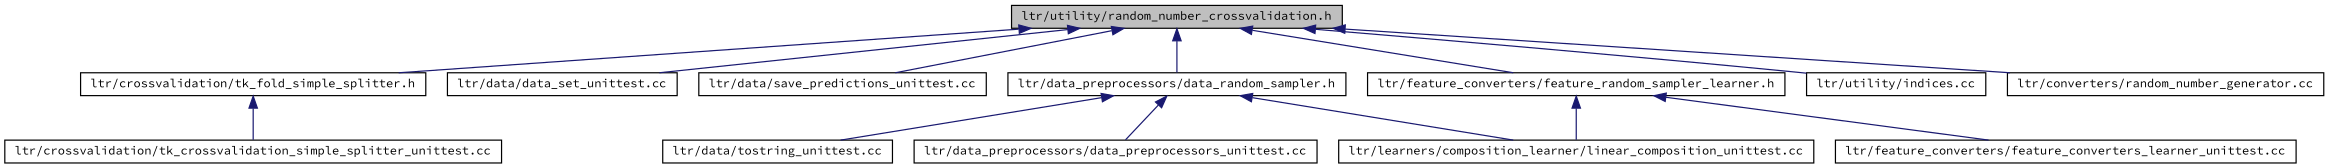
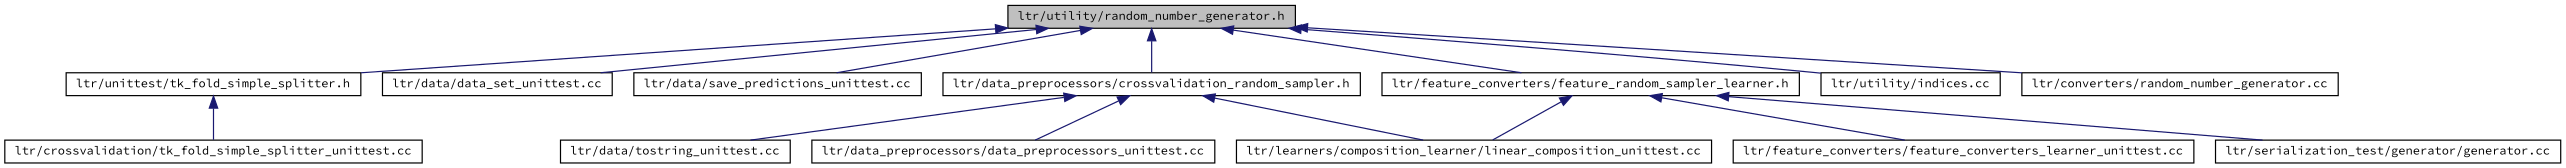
(1177, 17) -> (1152, 17)
(253, 84) -> (213, 84)
(1177, 84) -> (1152, 84)
(253, 152) -> (213, 152)
none -> (2388, 152)
